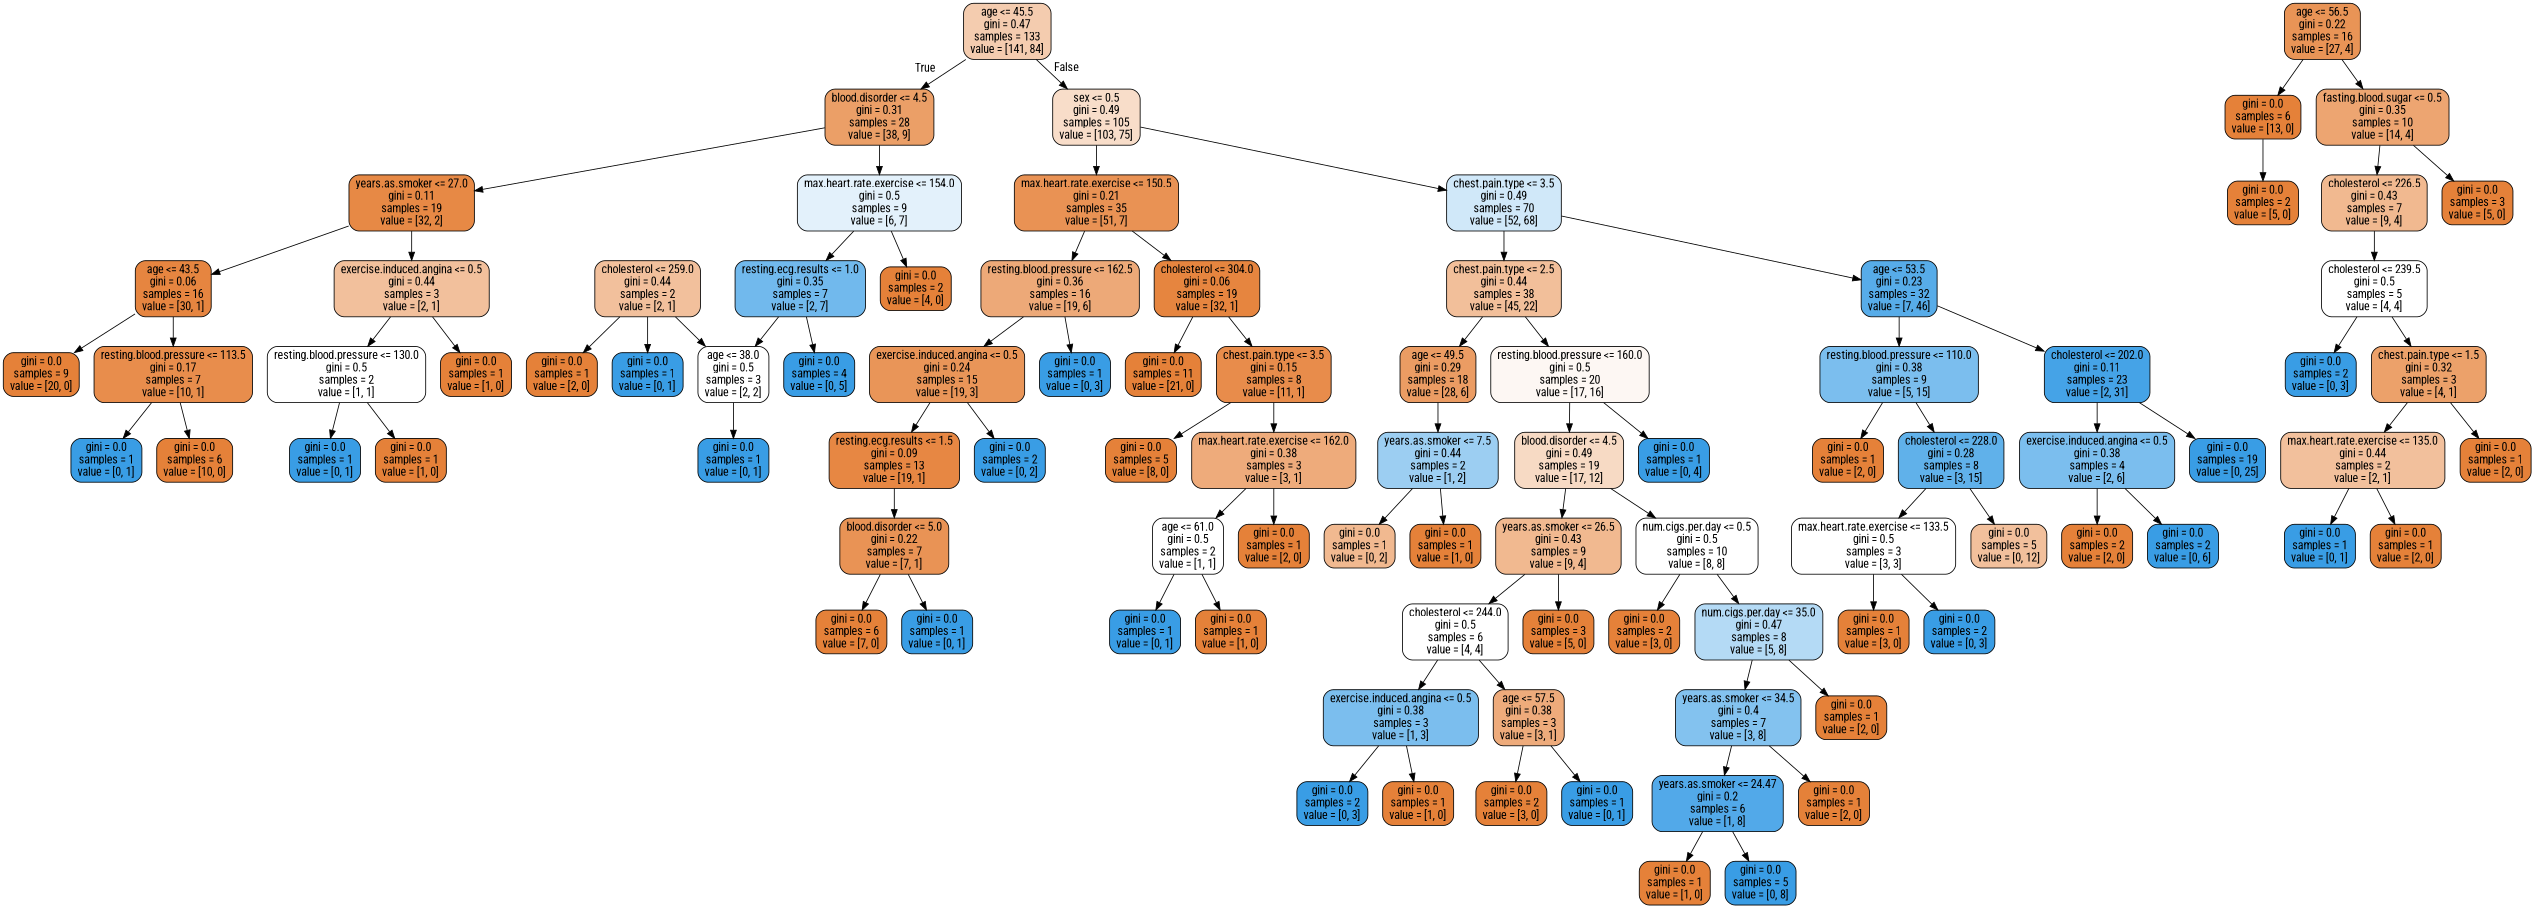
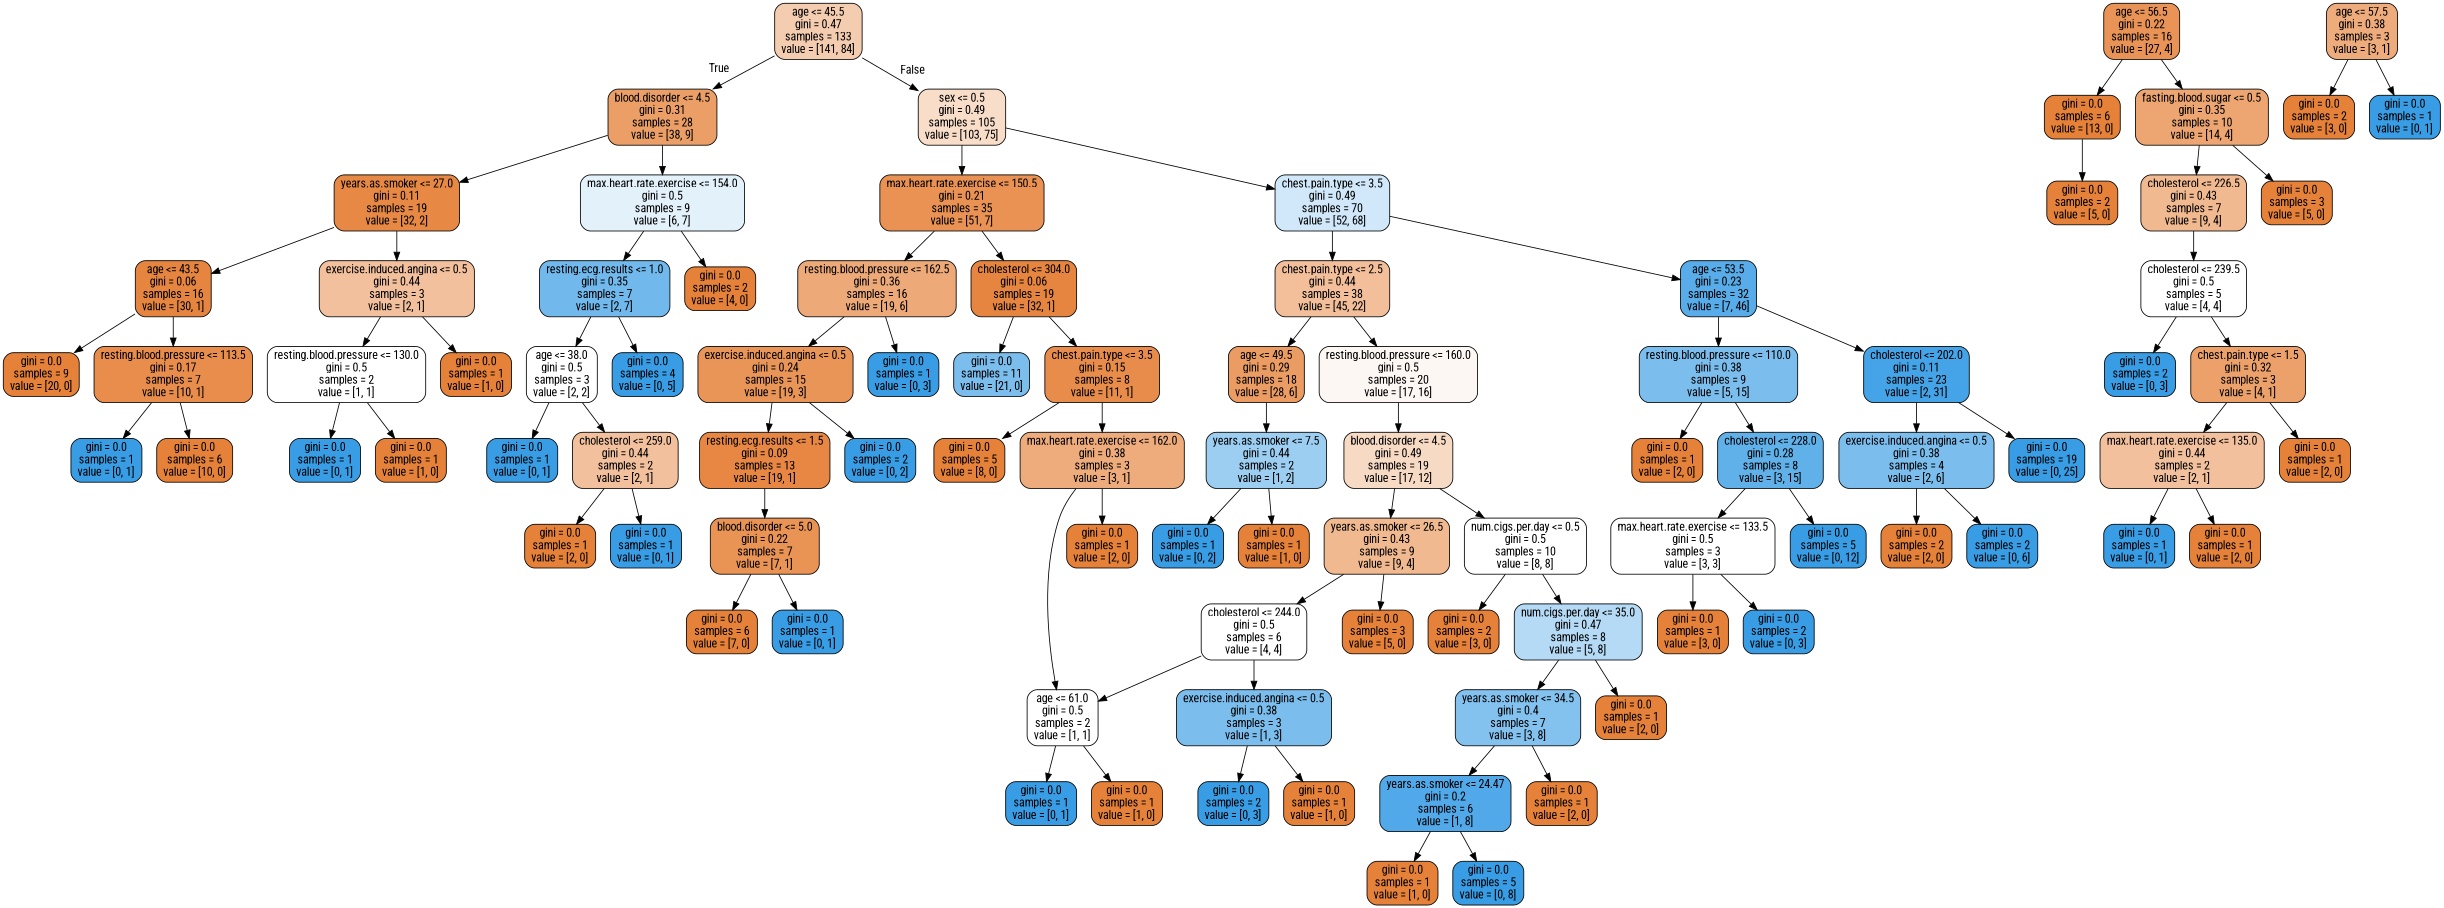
(687, 329) -> (591, 414)
(1163, 375) -> (992, 375)
(1674, 460) -> none
(1360, 546) -> (1188, 546)
(2009, 546) -> (1828, 546)
(1489, 672) -> (1154, 677)
